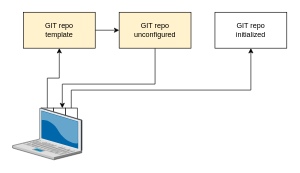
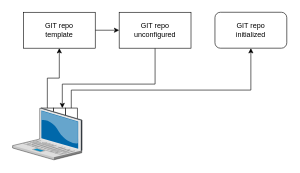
(59, 30) -> (59, 30)
(155, 30) -> (155, 30)
(251, 30) -> (251, 30)
